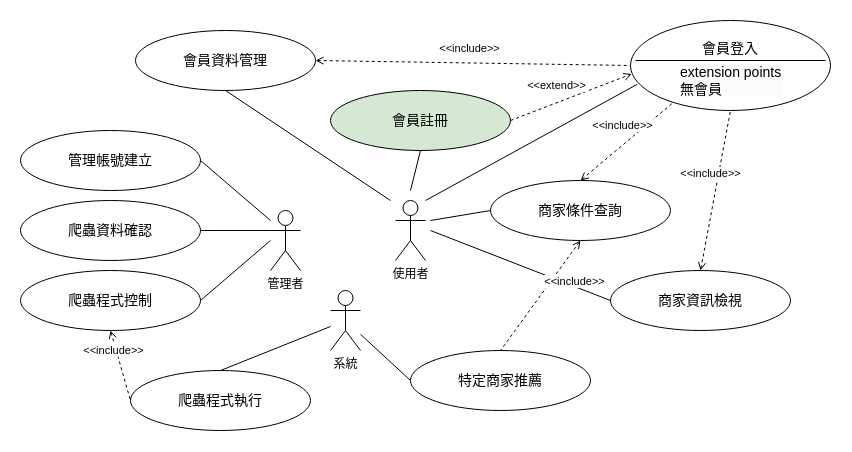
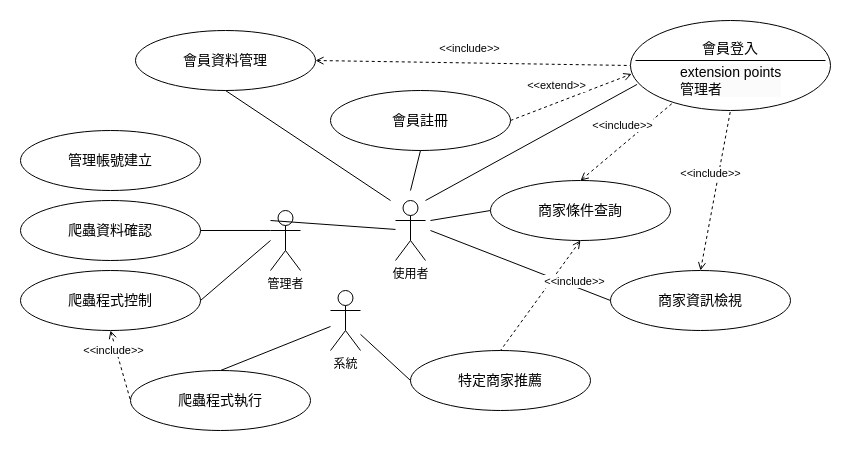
(730, 81) -> (730, 81)
(421, 121) -> (421, 121)
(236, 191) -> (333, 225)
